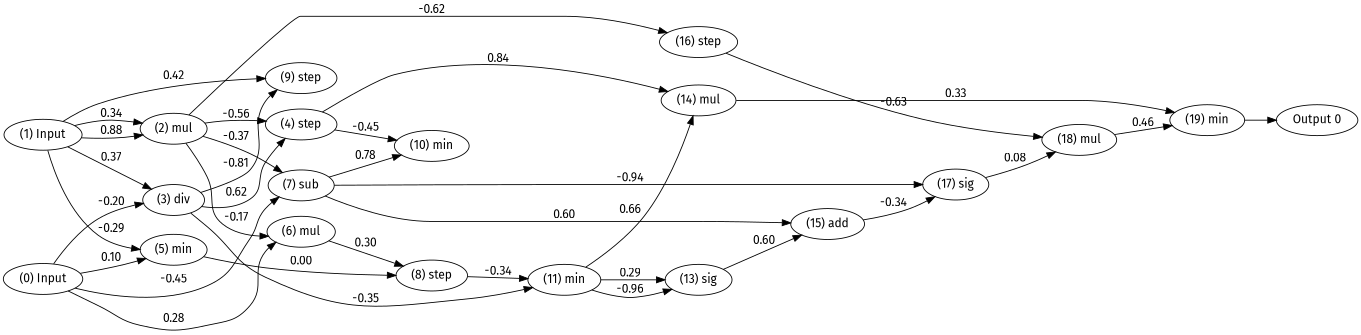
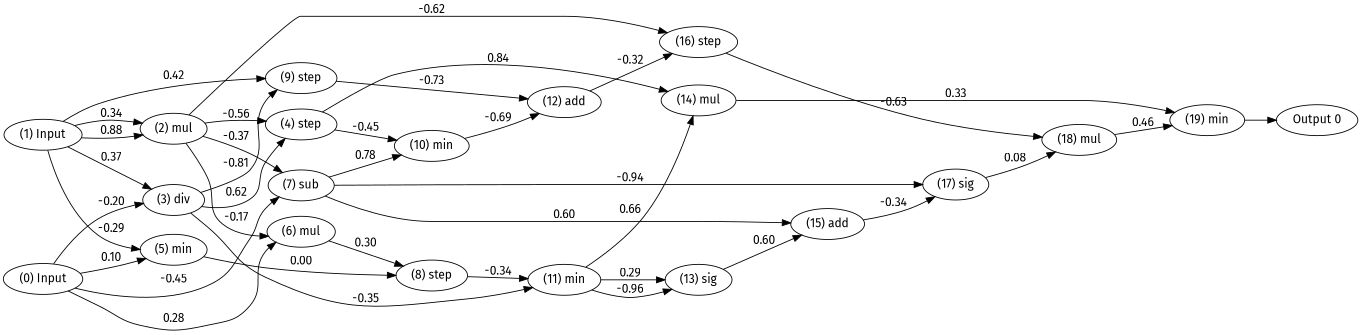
none -> (564, 102)
